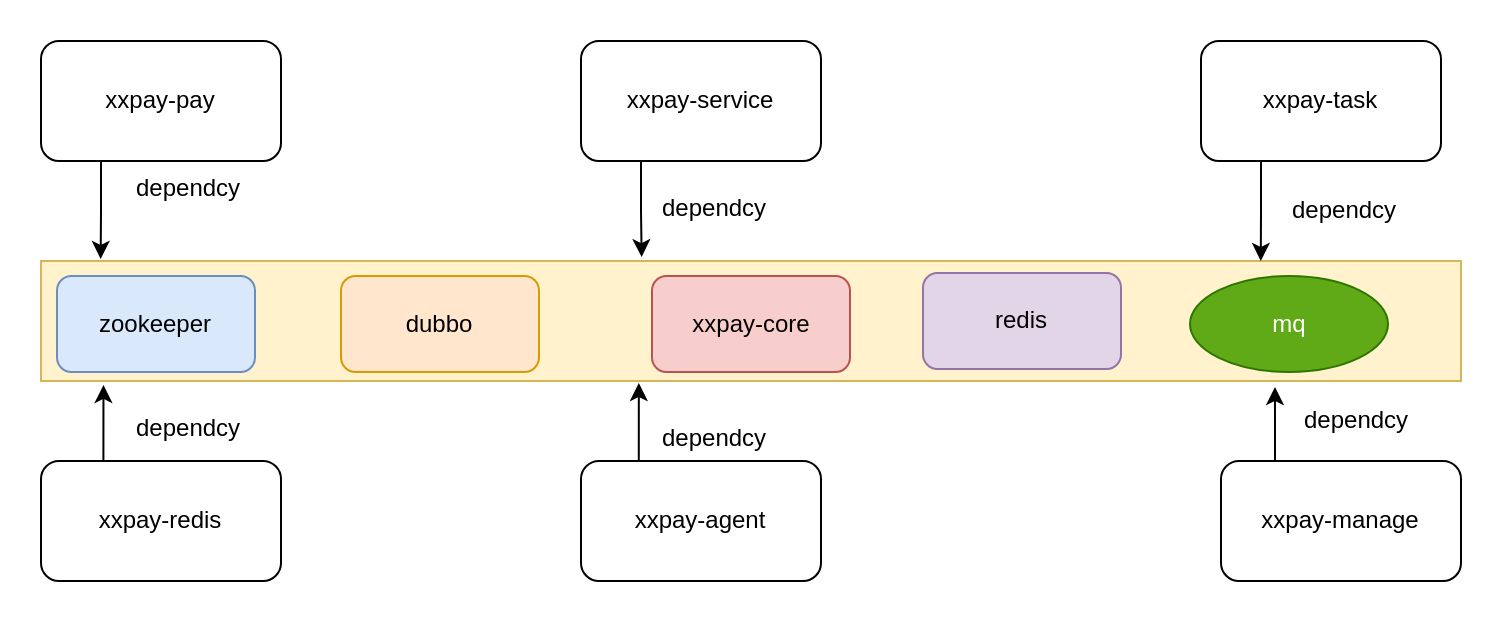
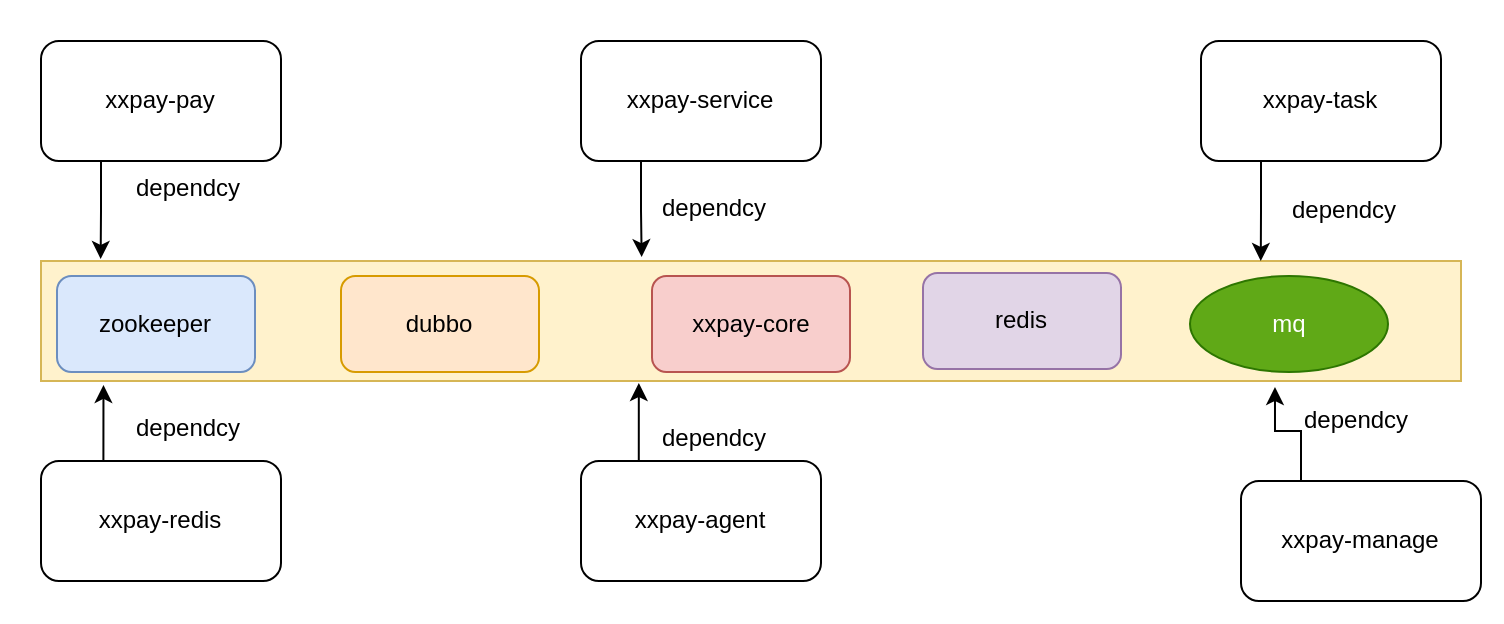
(1341, 521) -> (1361, 541)
